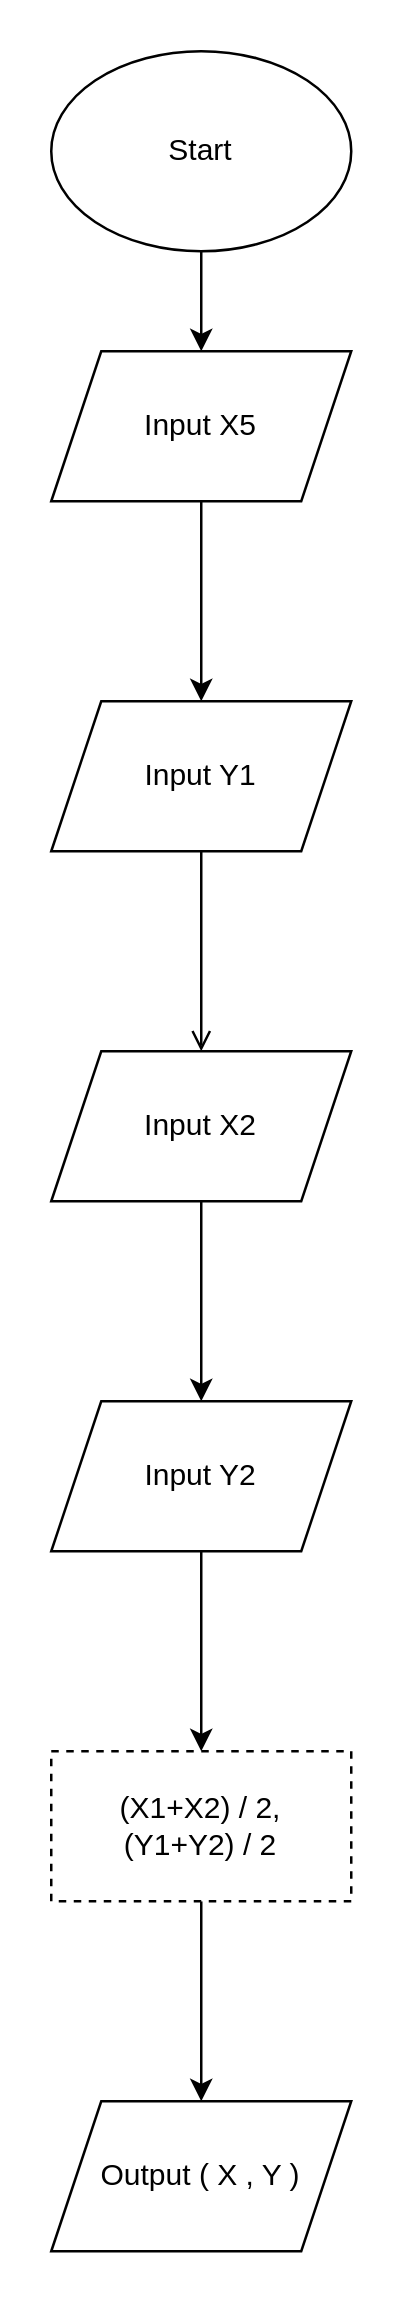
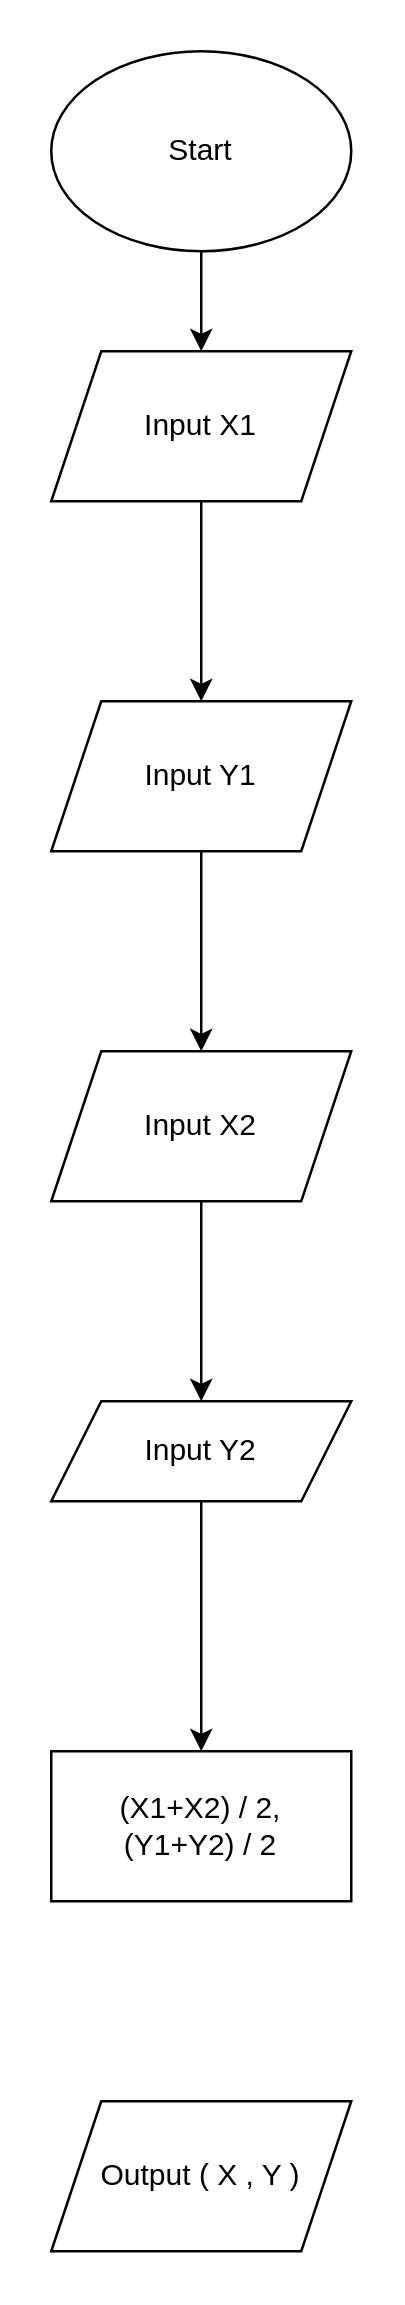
(201, 426) -> (201, 426)
(201, 1037) -> (201, 1033)
(201, 1476) -> (201, 1451)
(201, 1826) -> (201, 1826)
(201, 1993) -> none
